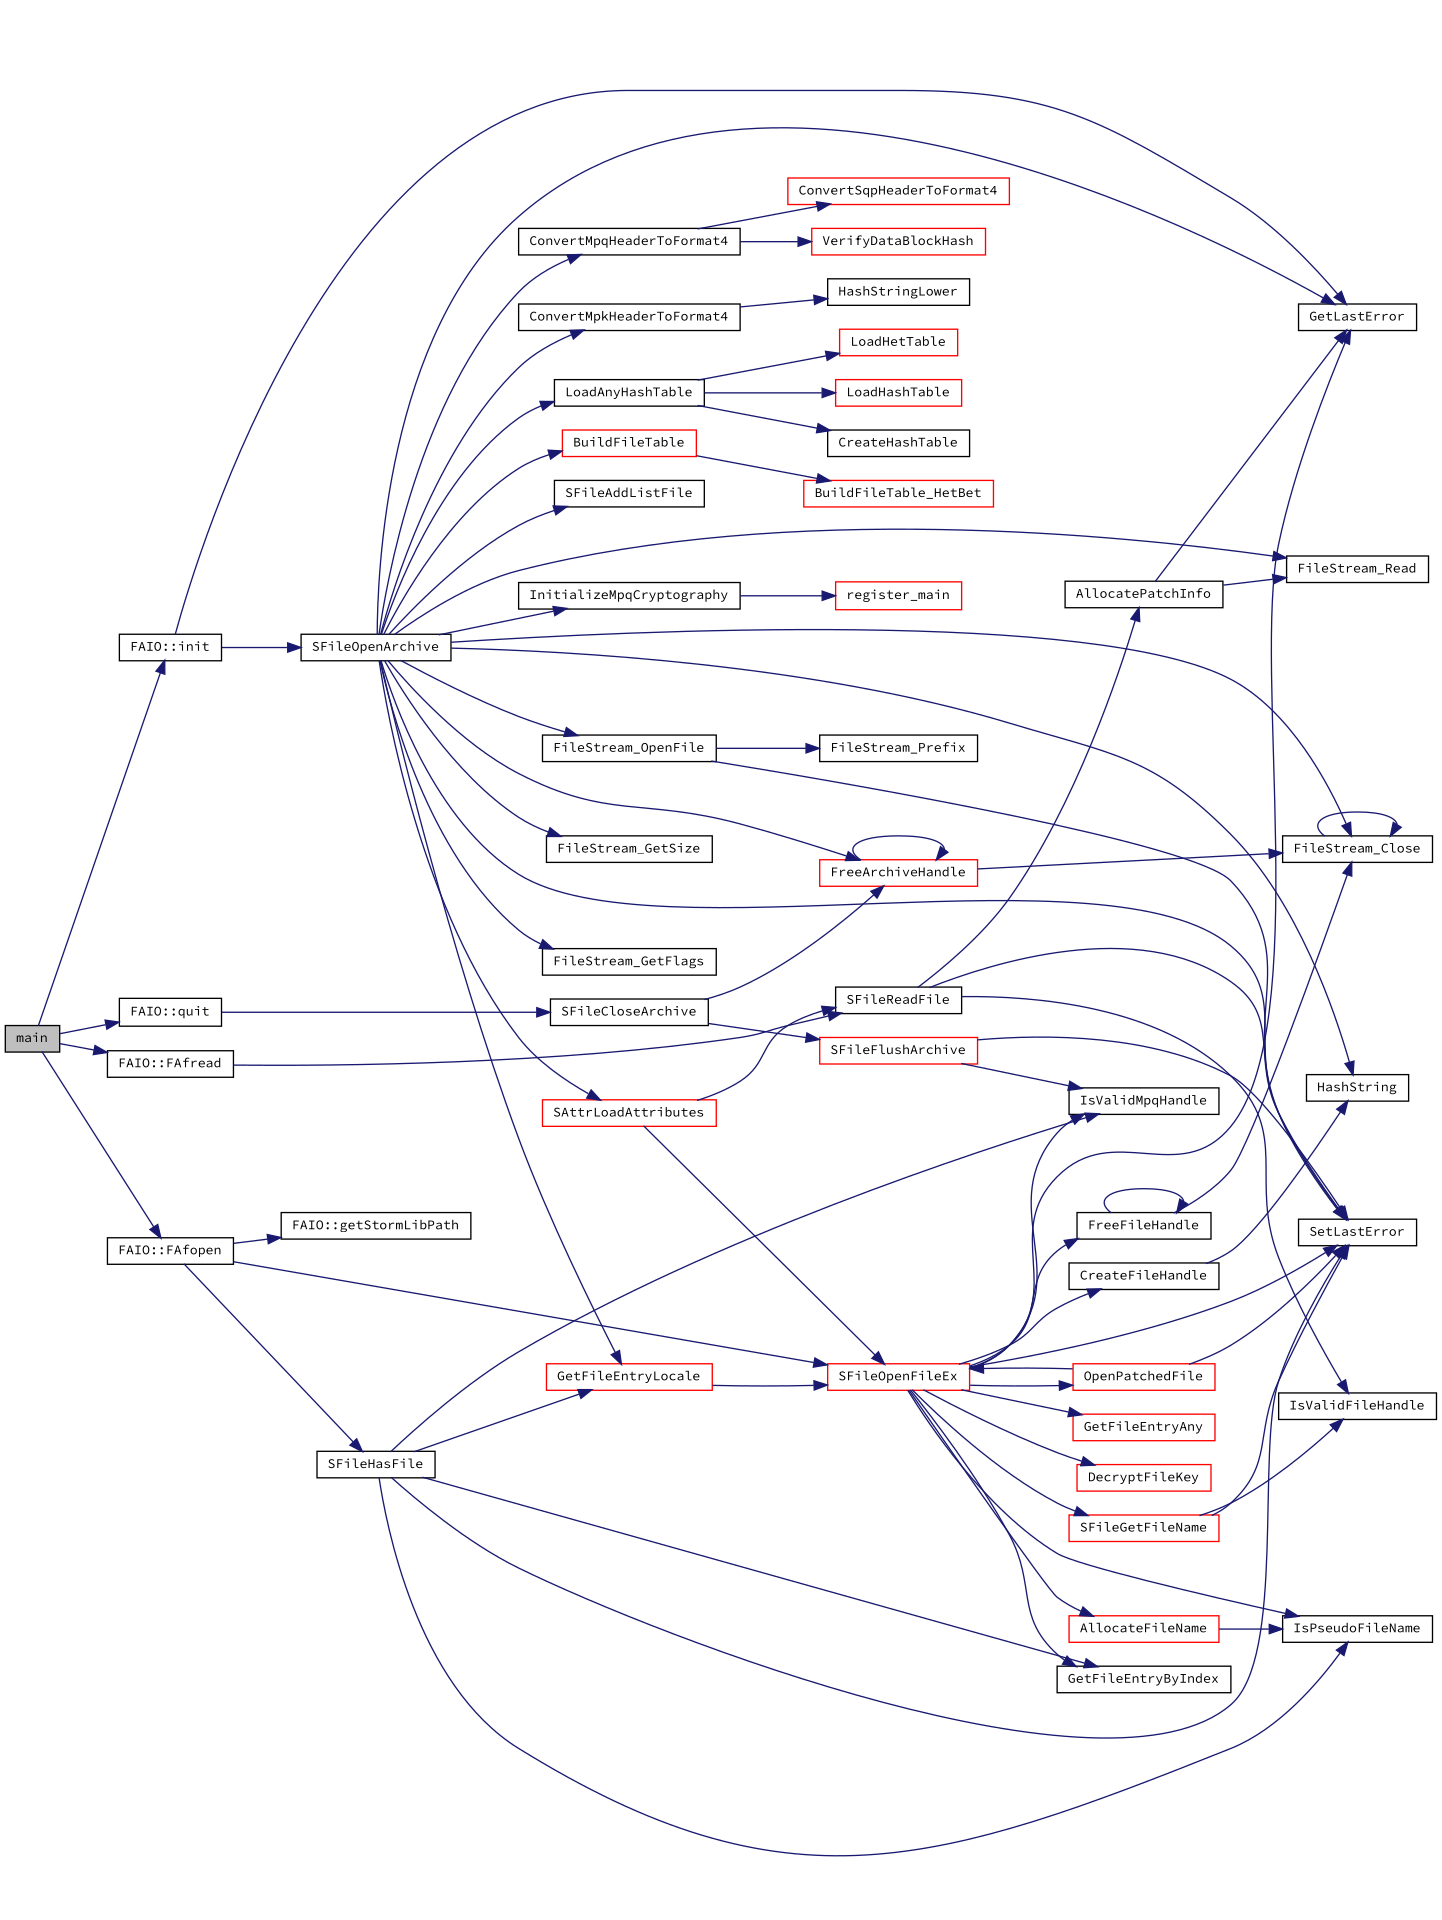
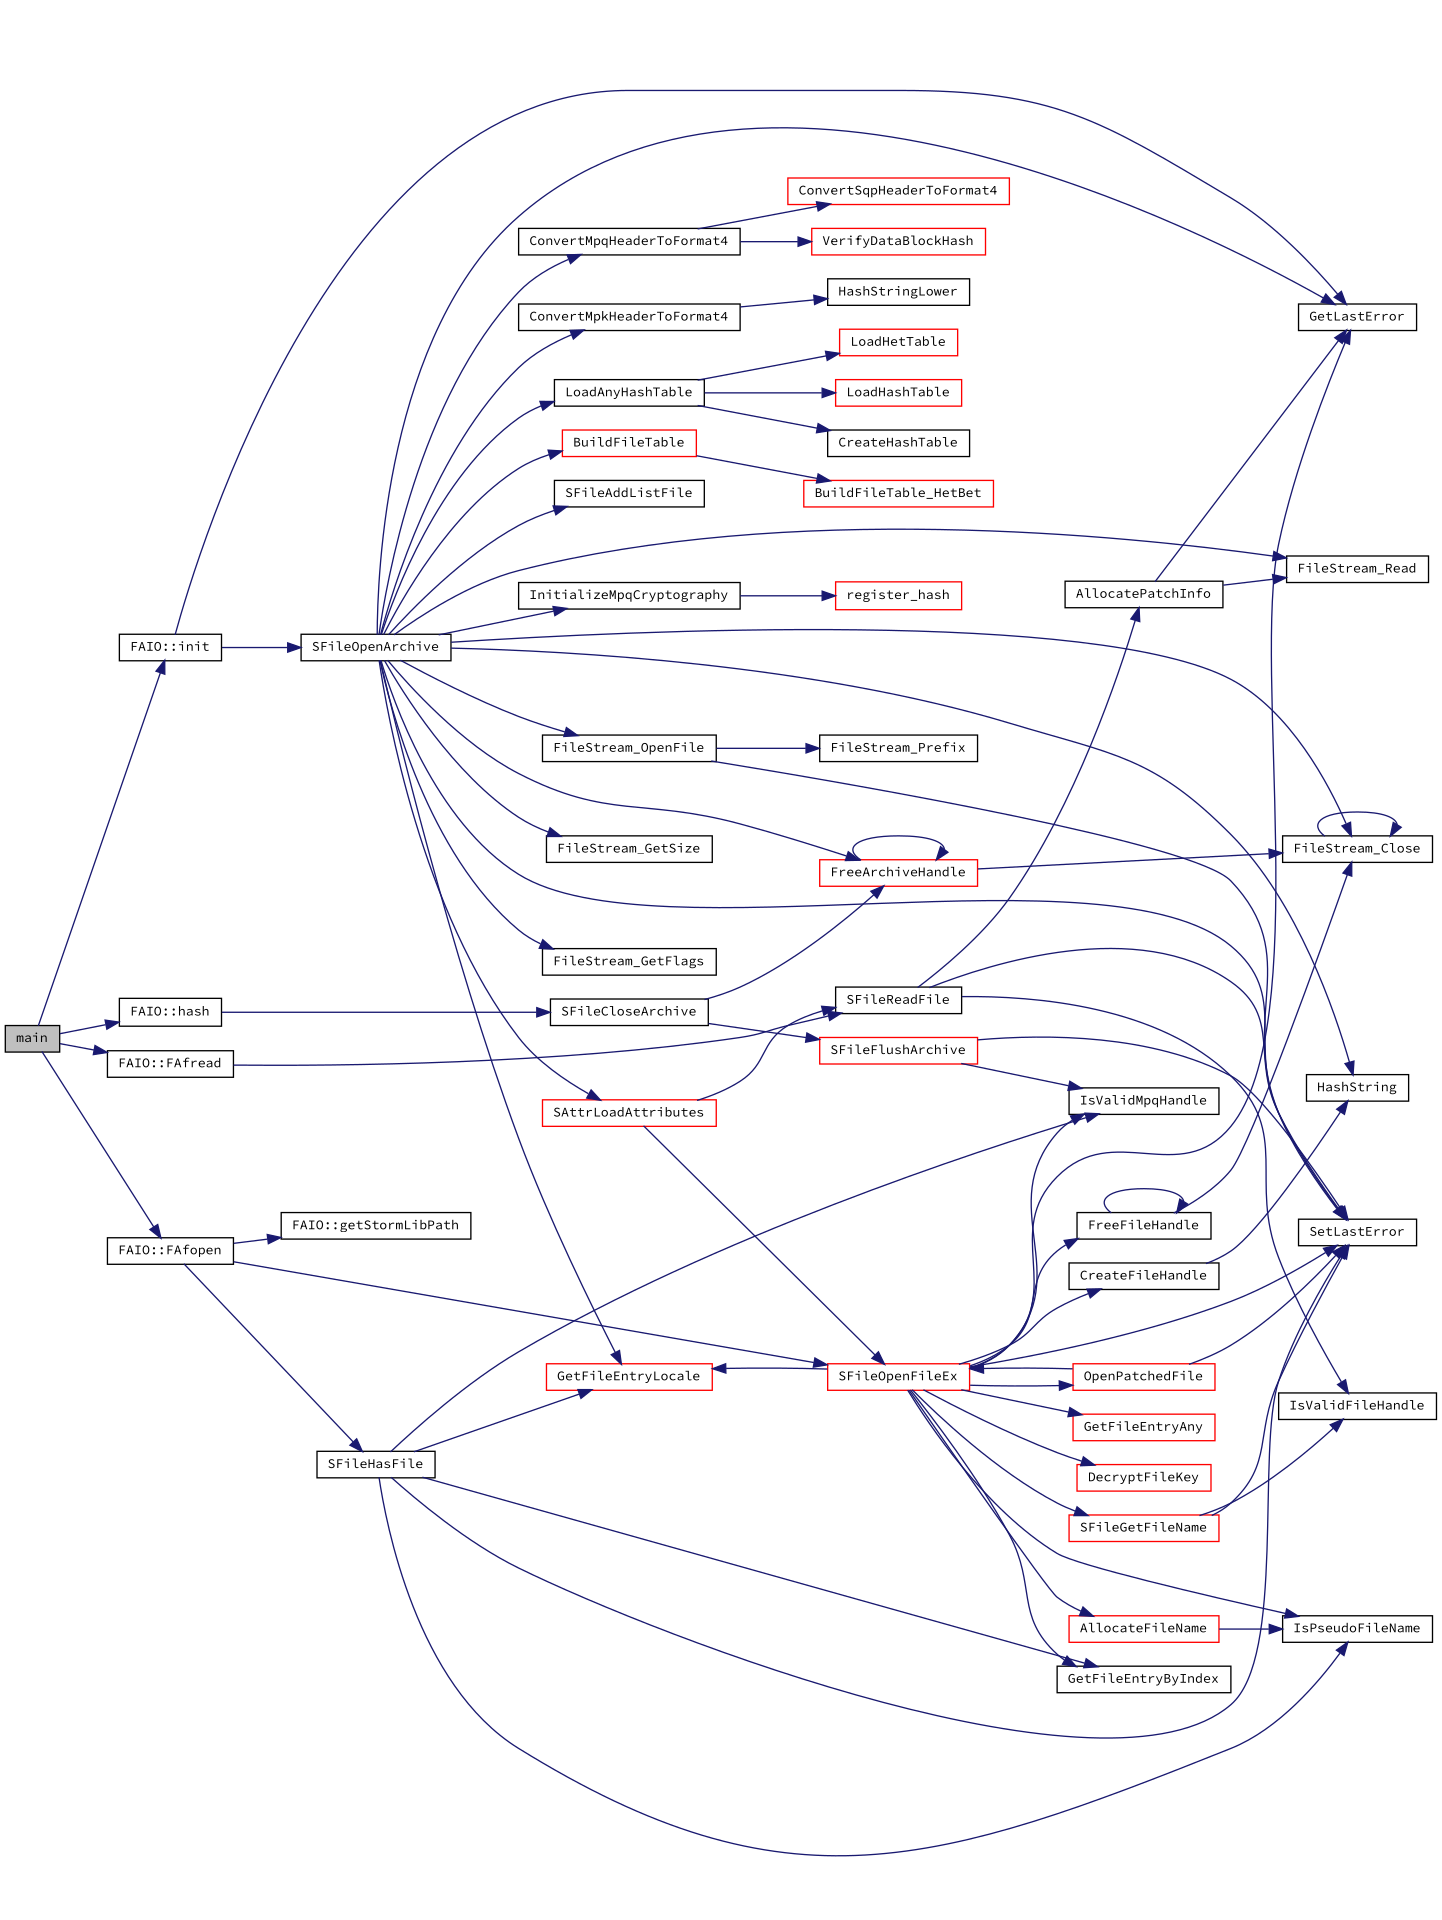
(899, 596) -> (899, 596)
(170, 1012) -> (170, 1012)
(763, 1386) -> (777, 1368)
